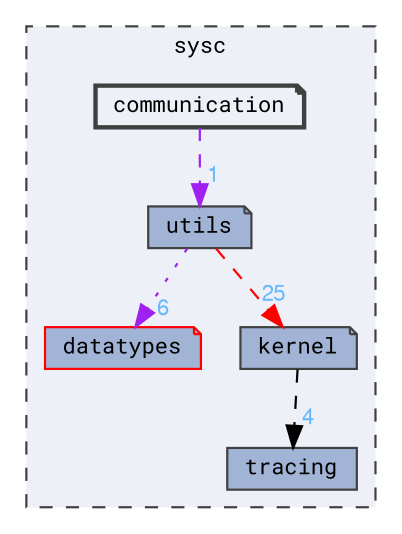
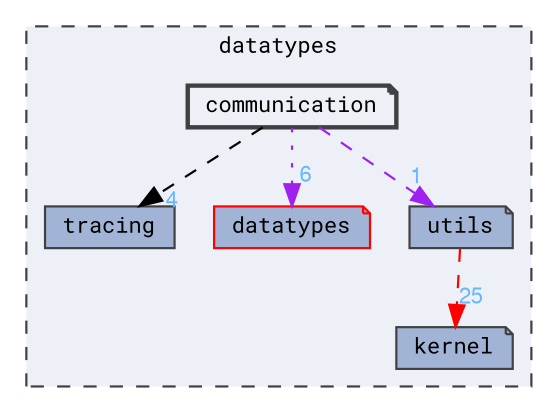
(201, 47) -> (279, 47)
(168, 278) -> (292, 156)
(296, 398) -> (211, 161)
